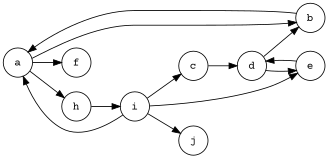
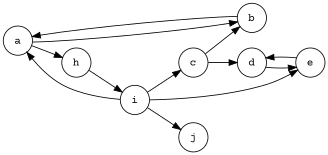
(278, 45) -> (219, 43)
(76, 63) -> none
